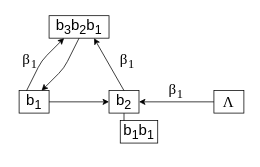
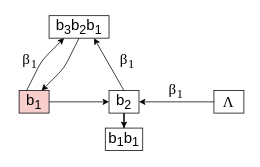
(34, 102) -> (34, 102)
(139, 132) -> (124, 139)
